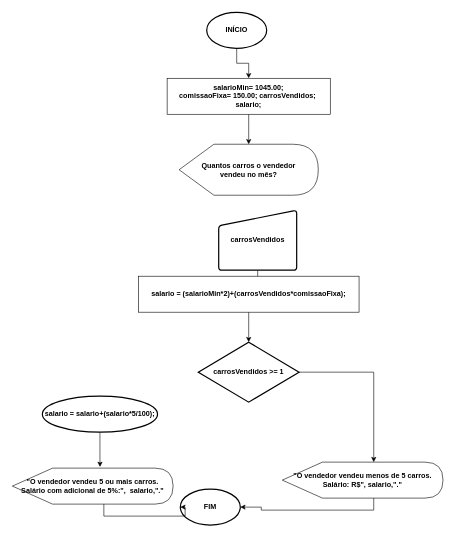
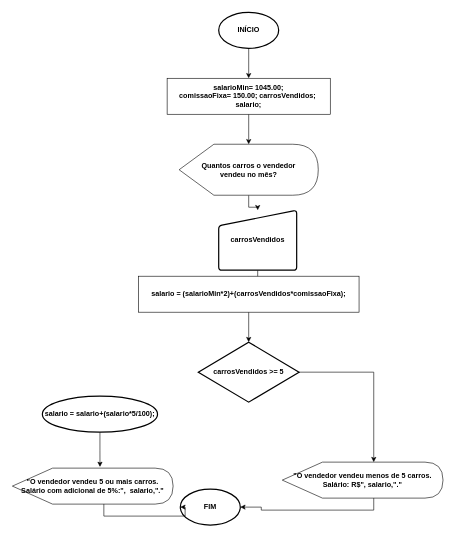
(237, 30) -> (249, 30)
none -> (253, 207)
(249, 372) -> (249, 372)
